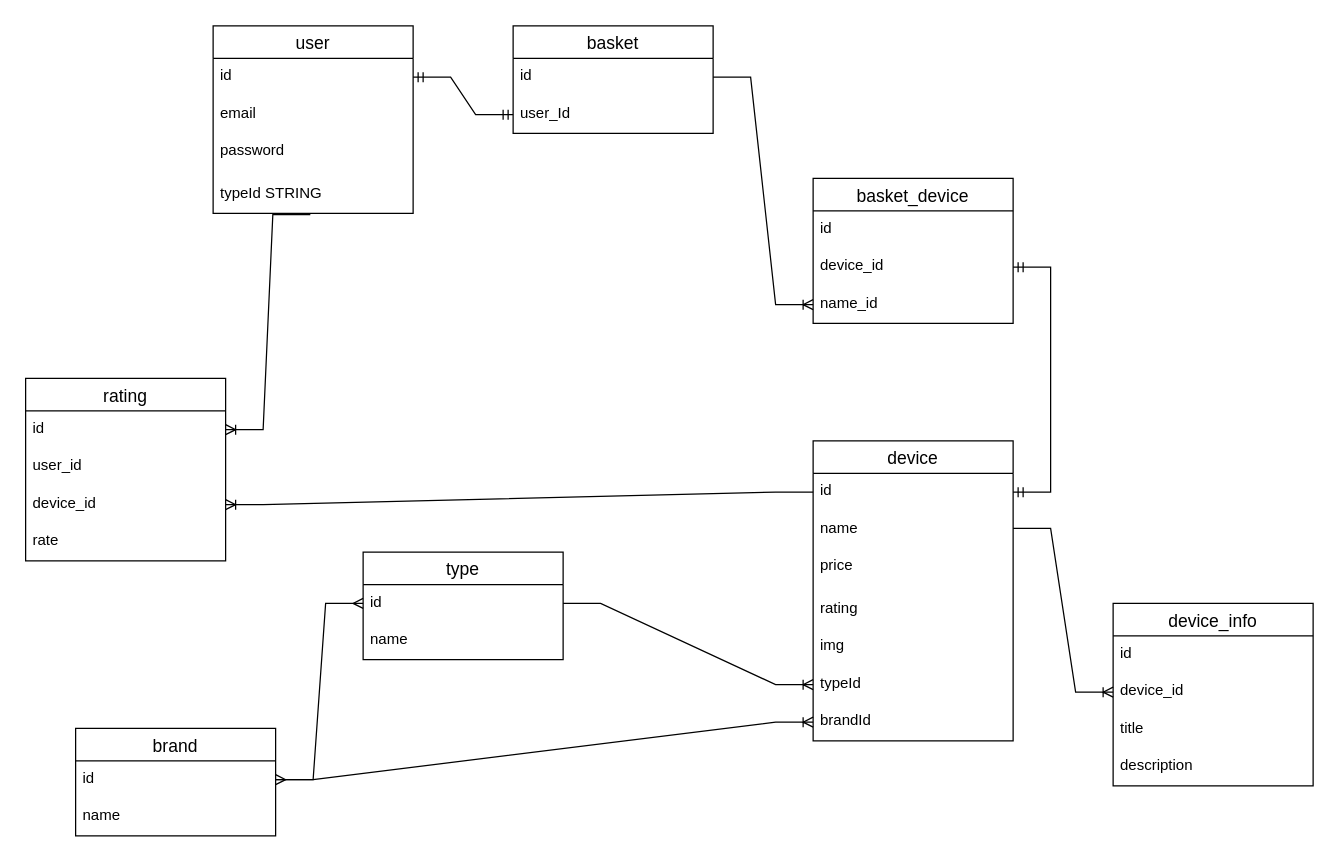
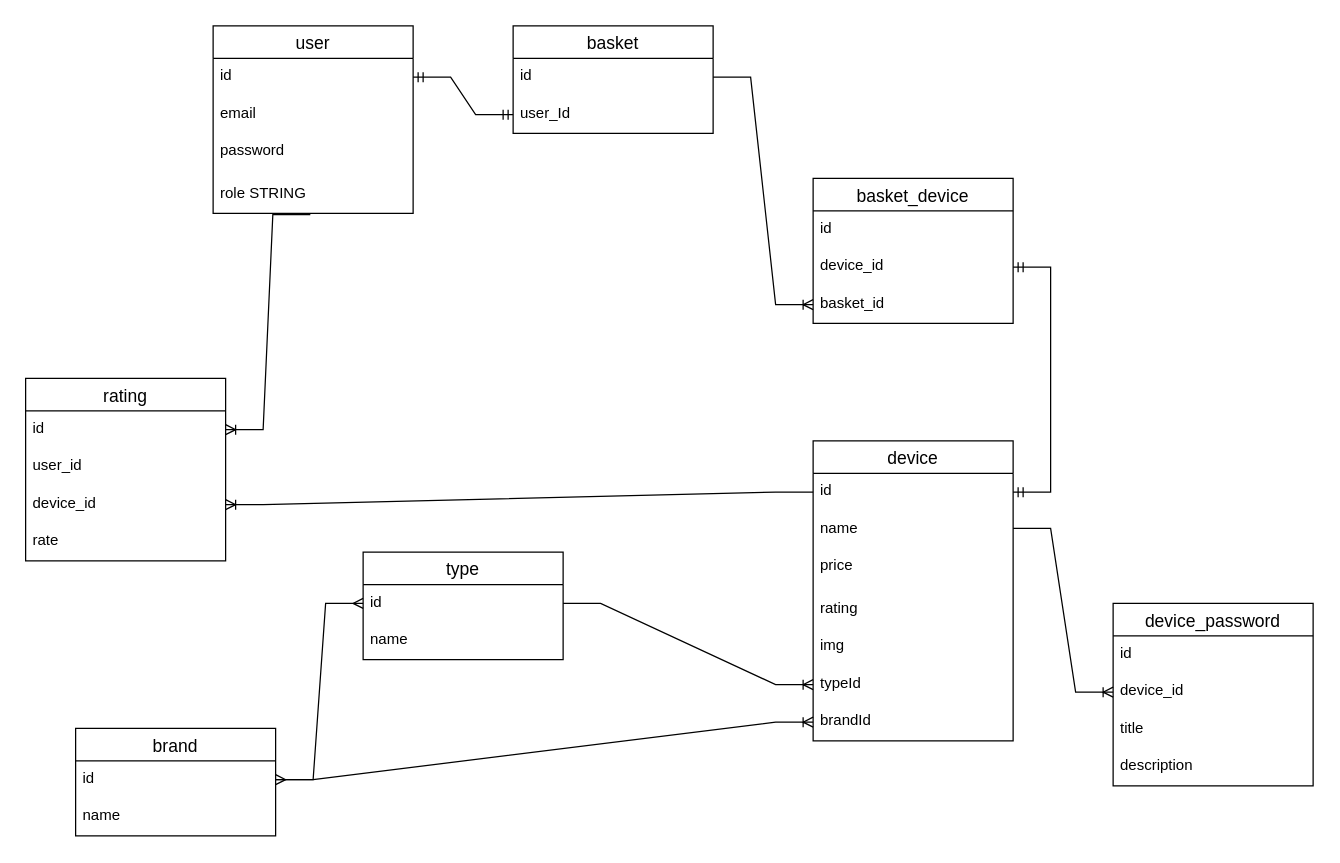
(273, 193) -> (263, 193)
(848, 303) -> (856, 303)
(1213, 620) -> (1213, 620)
